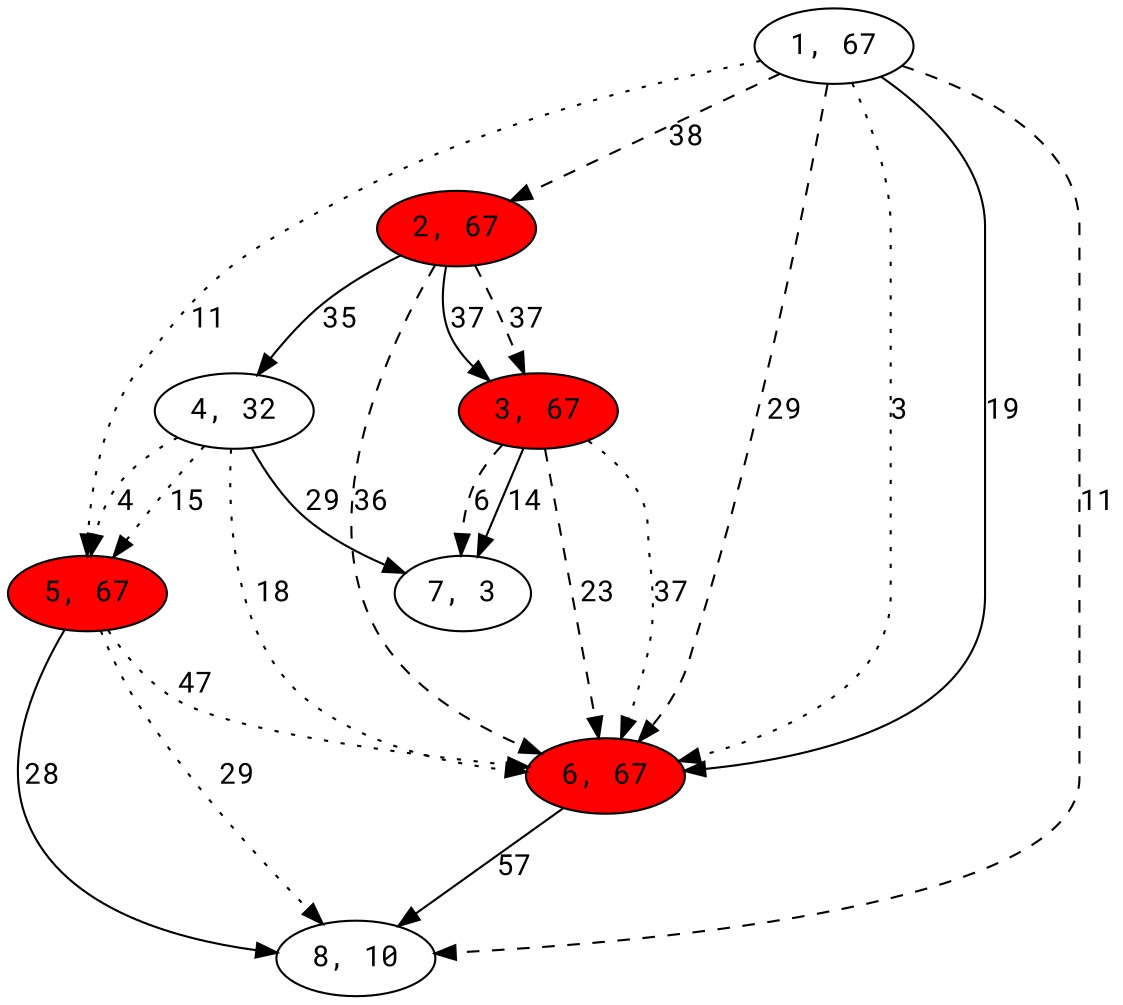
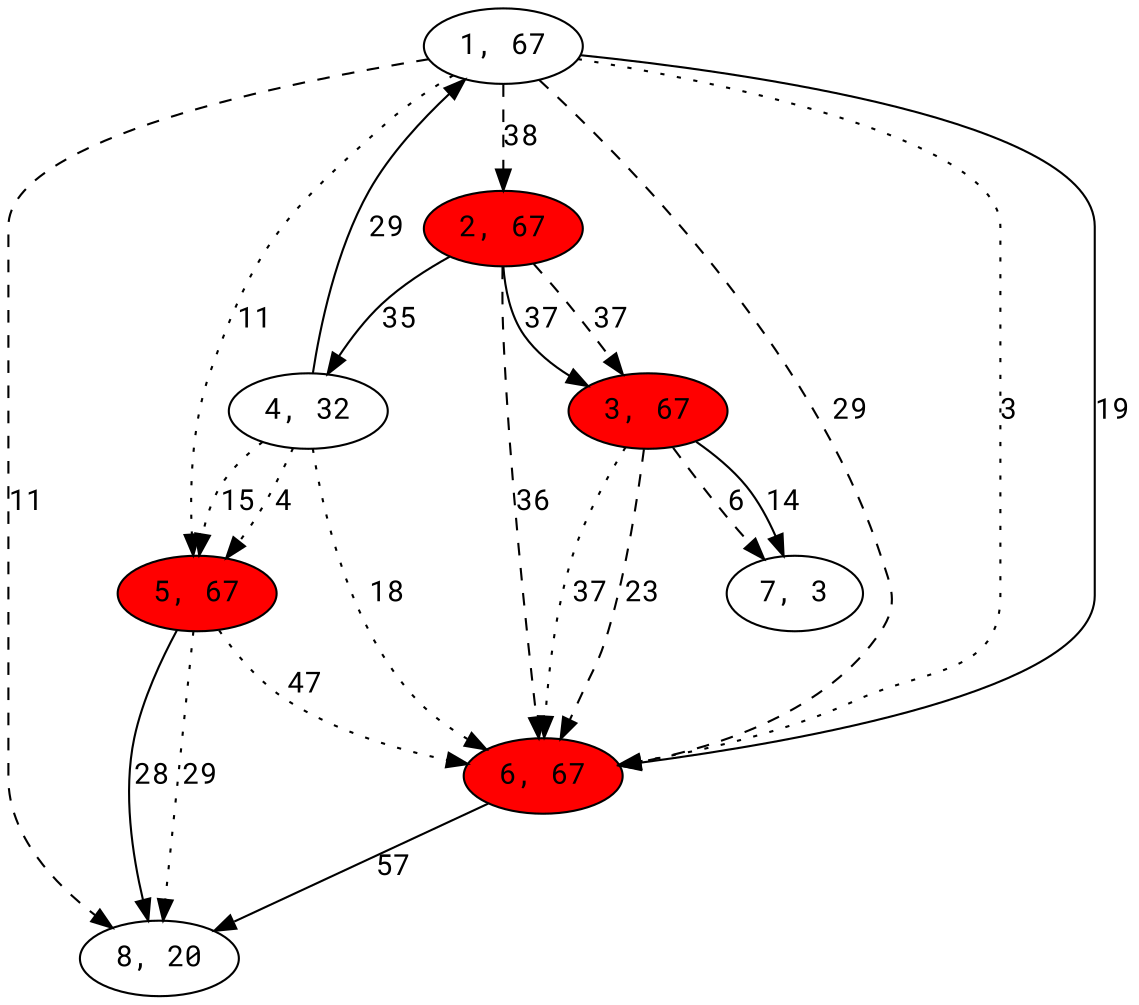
(307, 519) -> (355, 220)
(356, 958) -> (159, 958)
